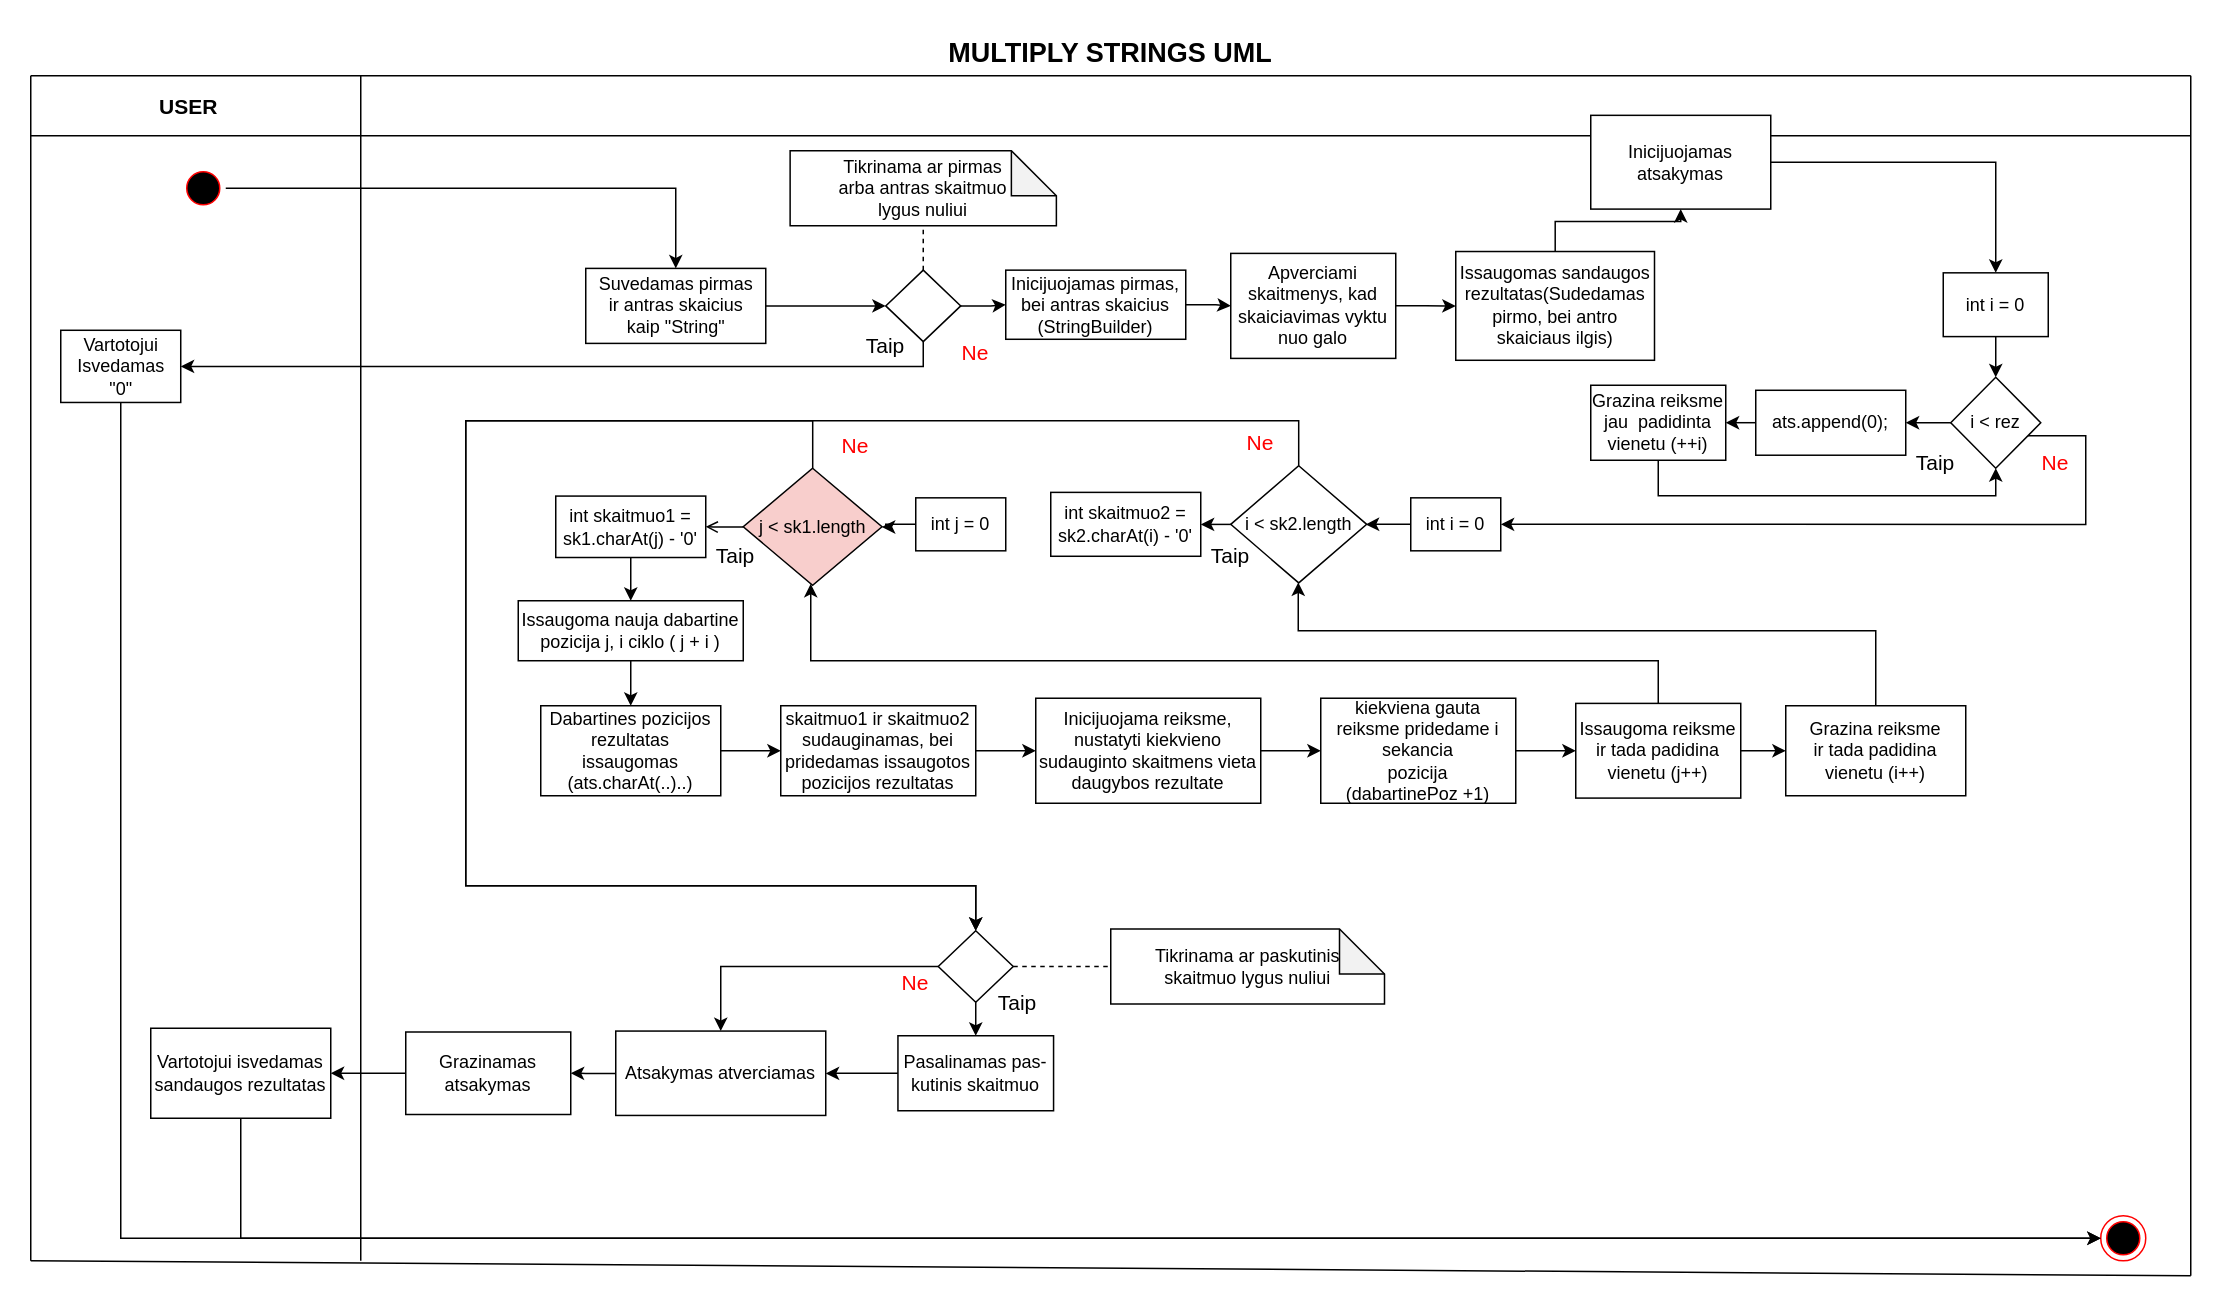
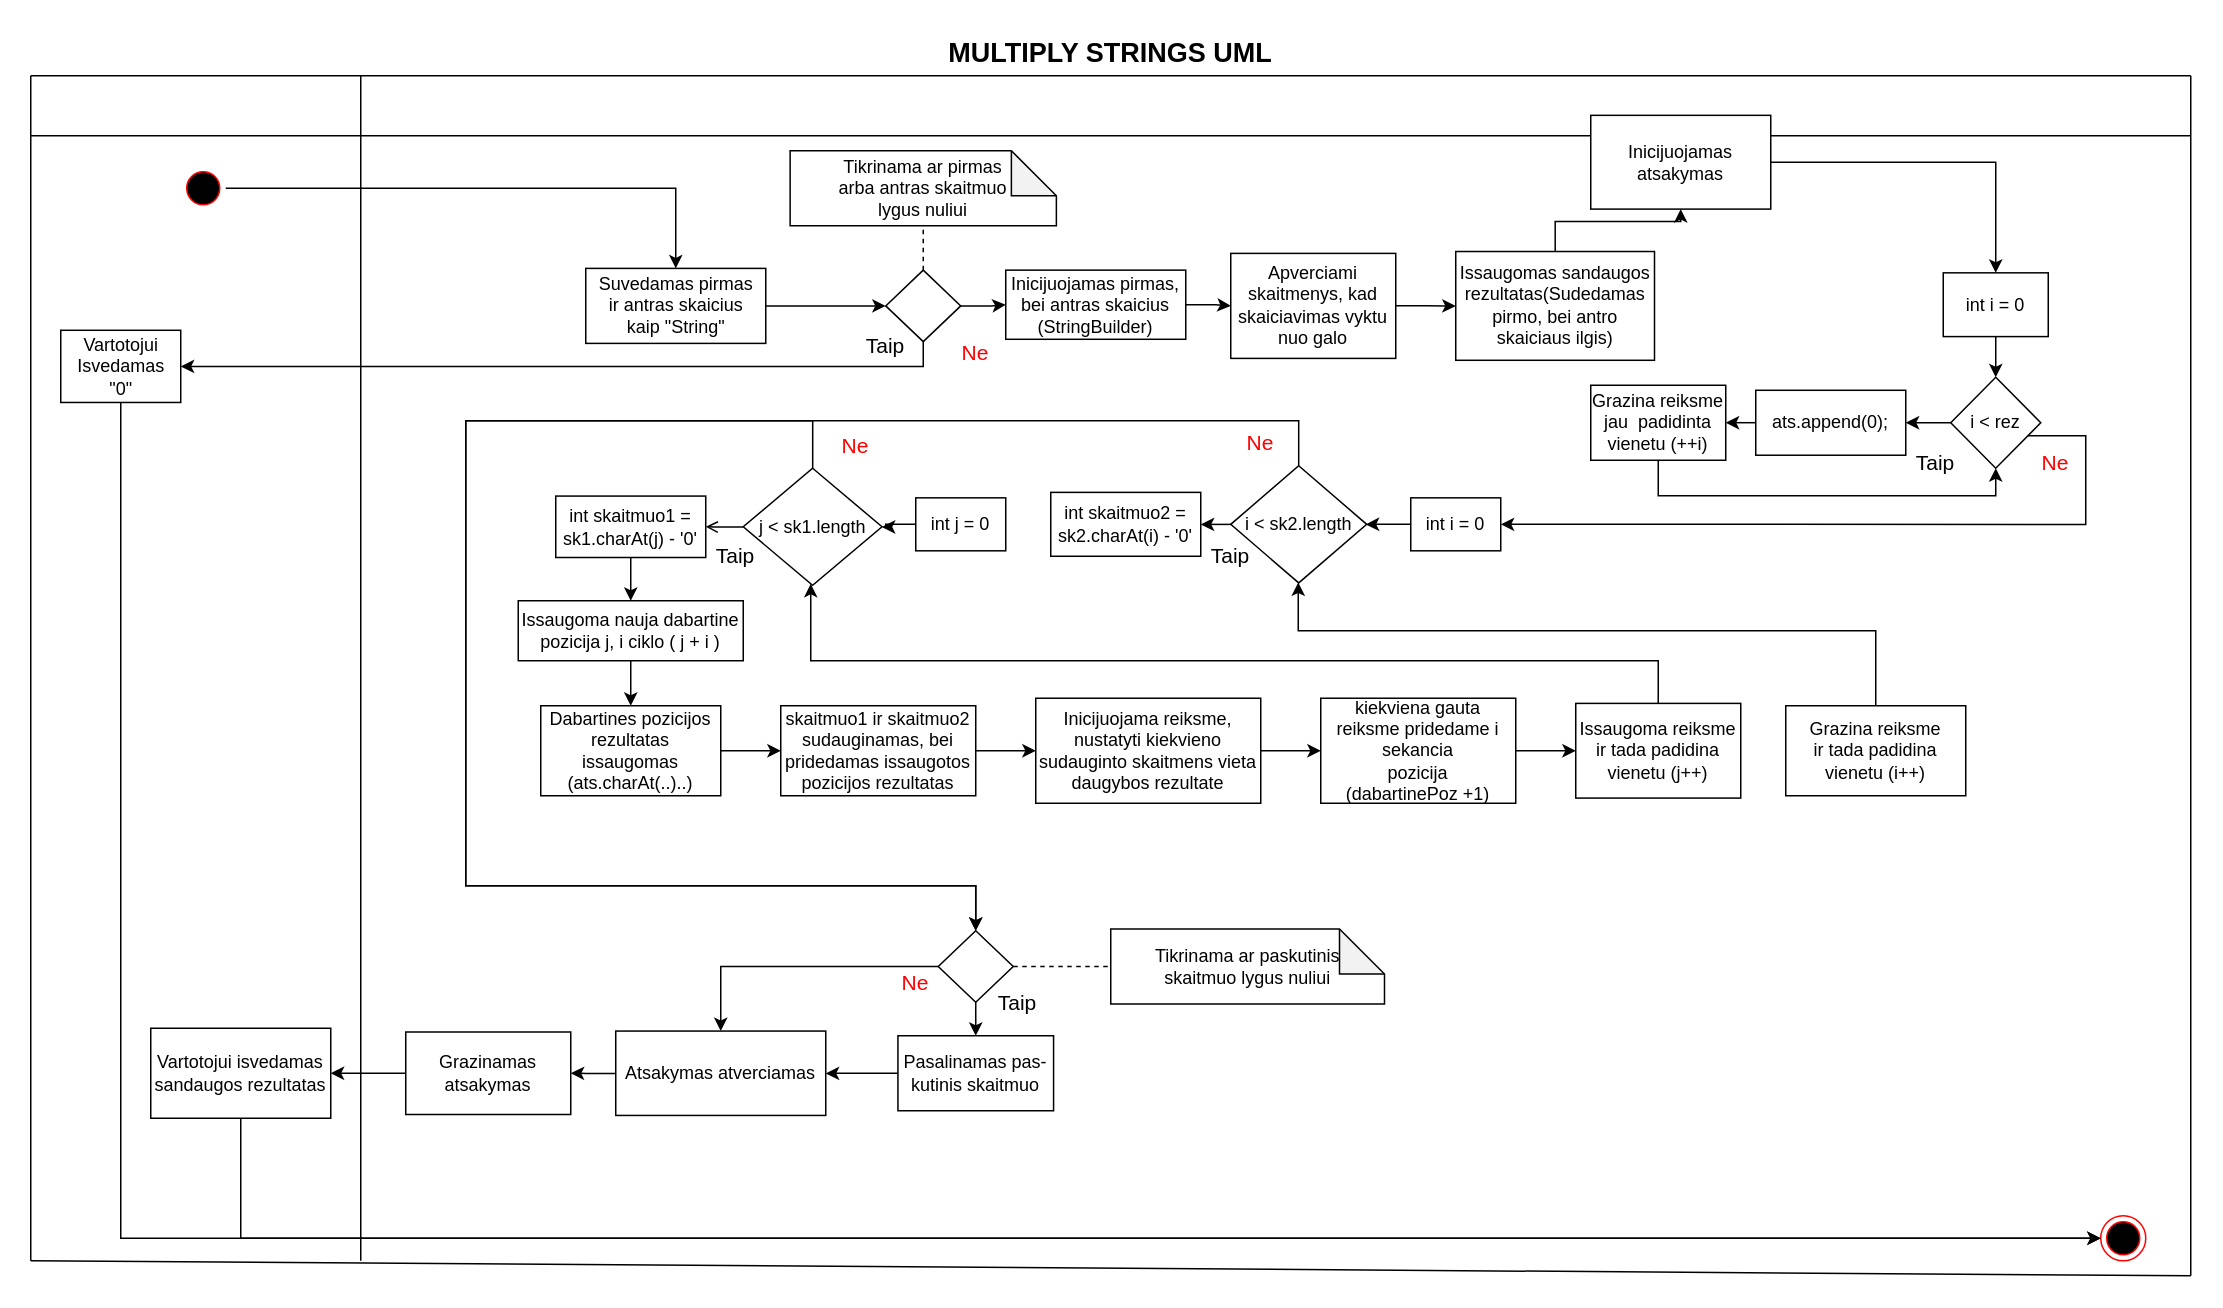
(188, 121) -> none
(813, 527) -> (813, 527)
(1758, 751) -> none
